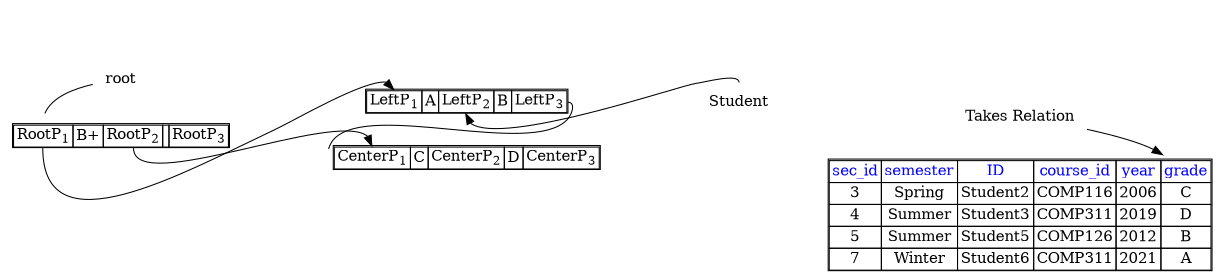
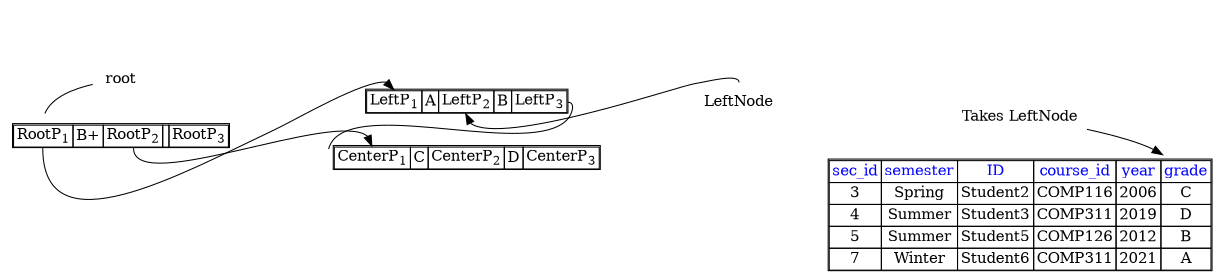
(739, 102) -> (739, 102)
(1020, 117) -> (1020, 117)
